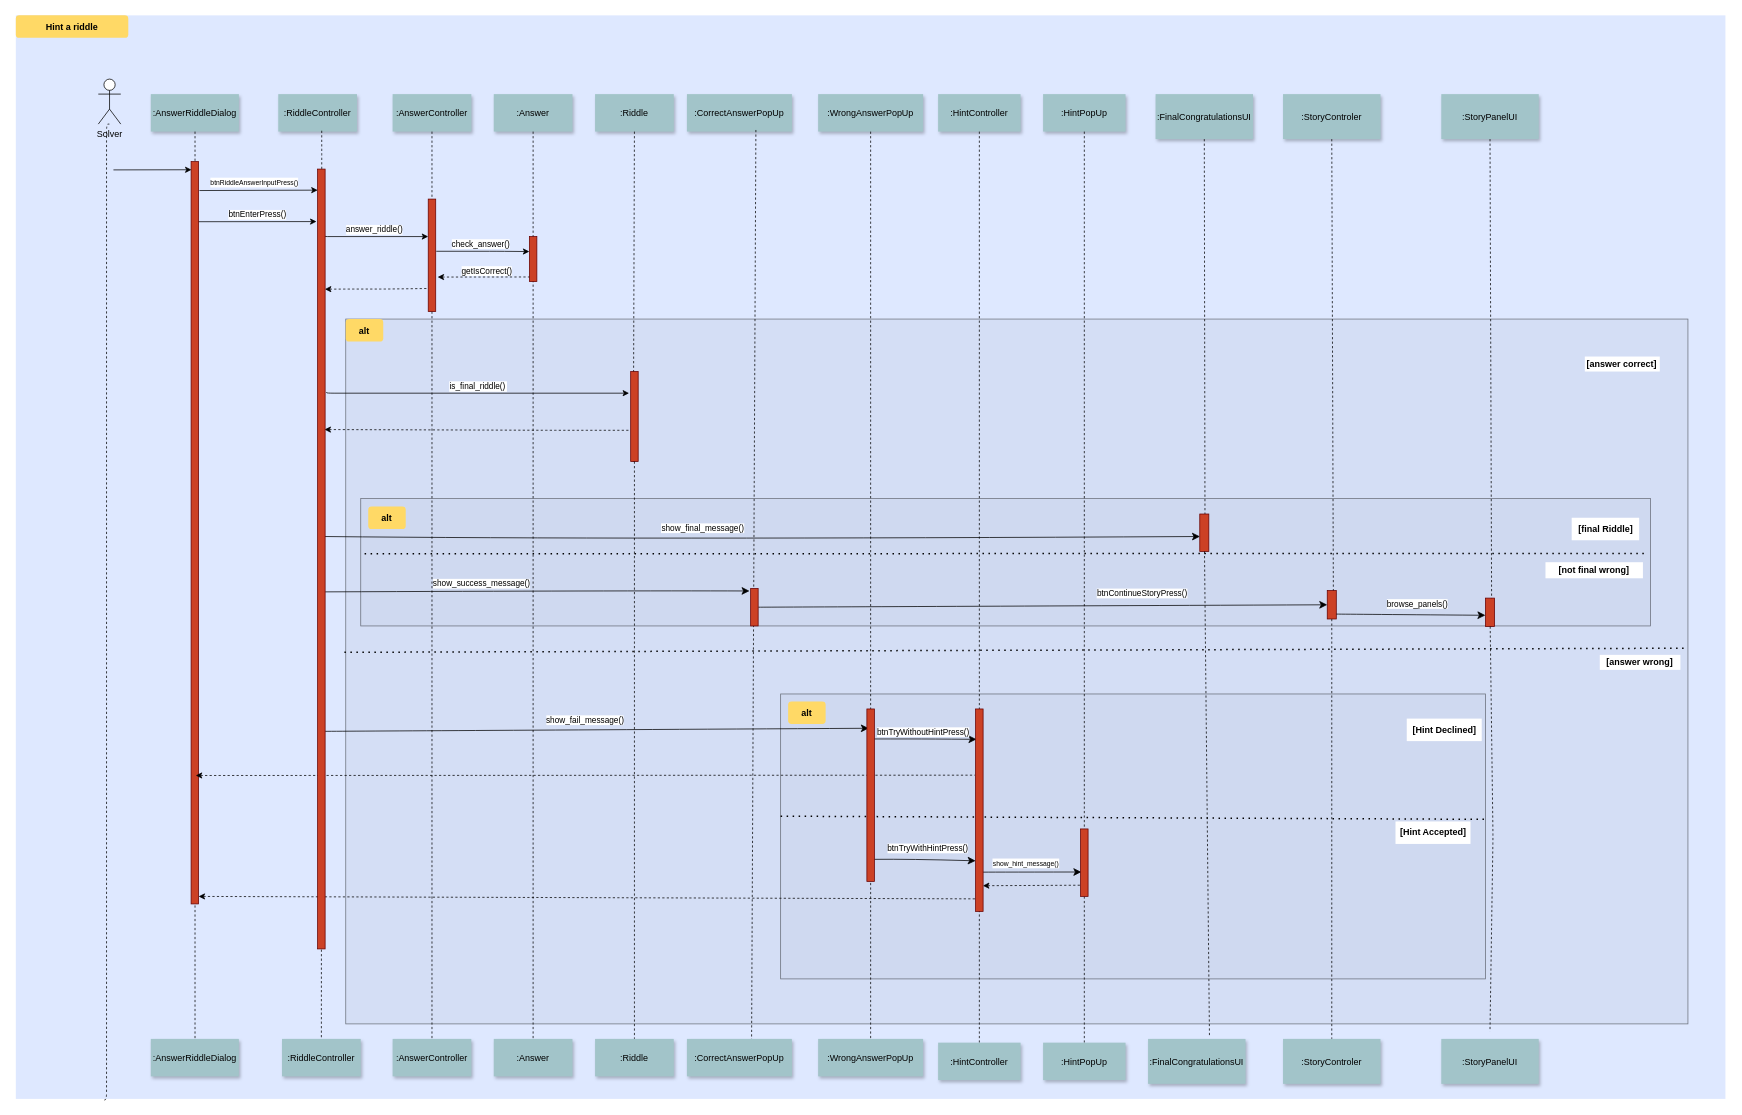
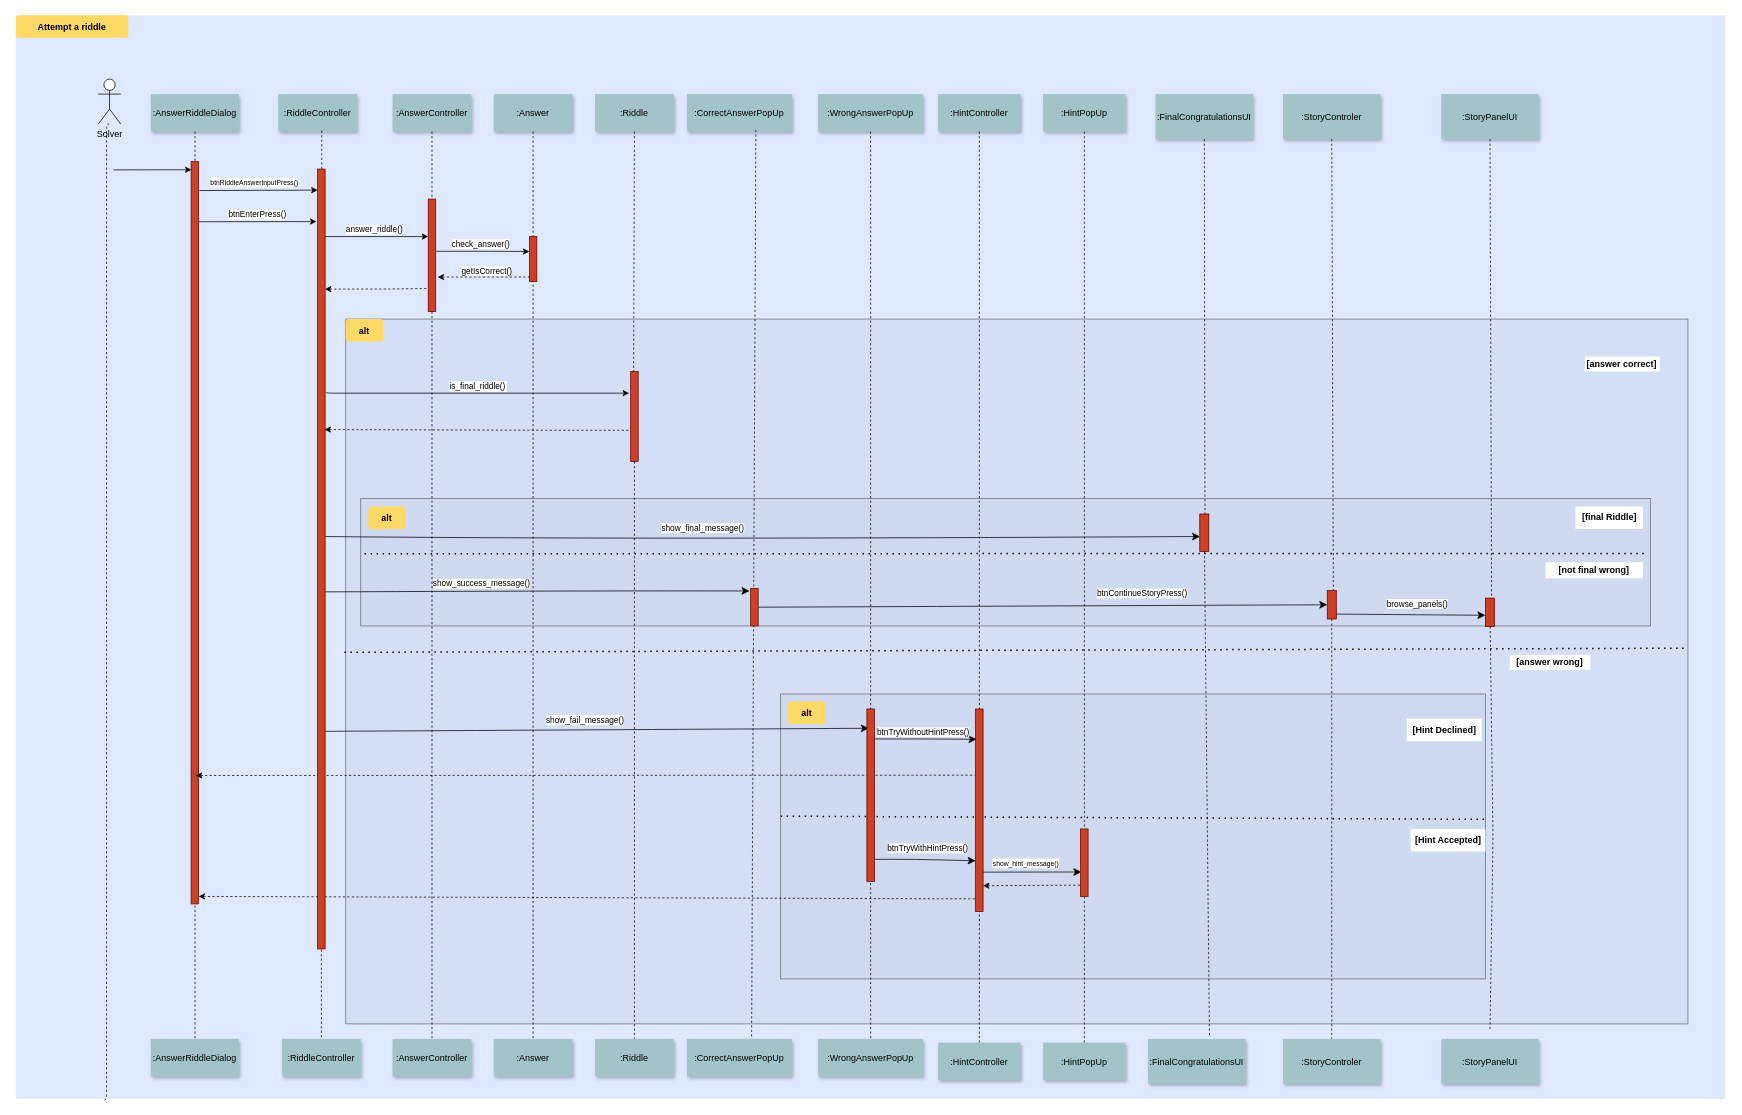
(71, 27) -> (71, 27)
(1605, 529) -> (1609, 518)
(1640, 663) -> (1550, 663)
(1433, 833) -> (1448, 840)
